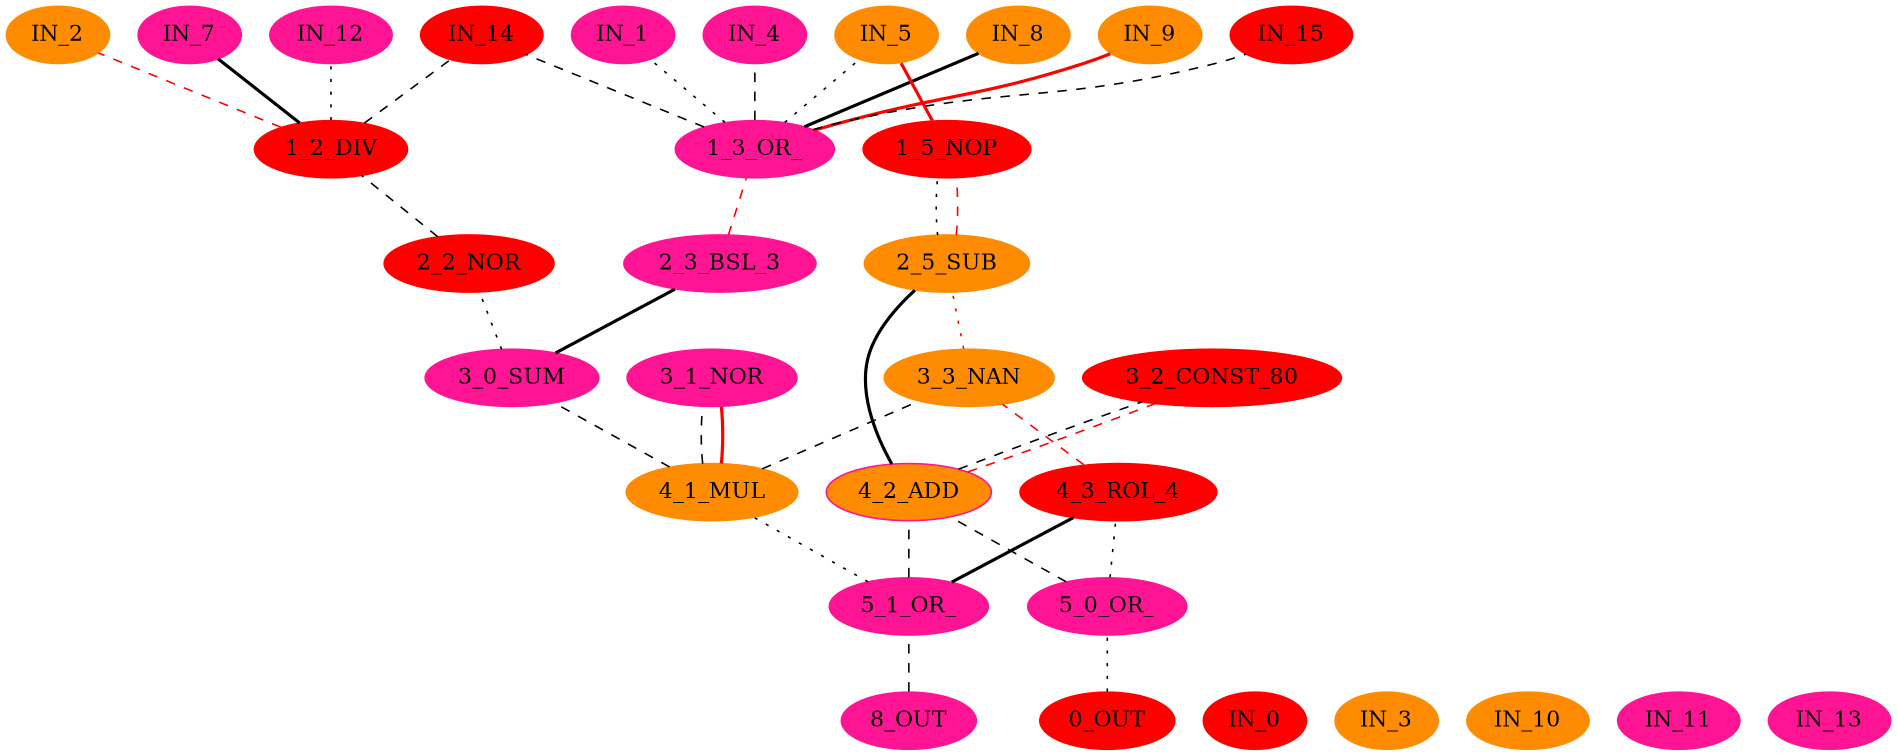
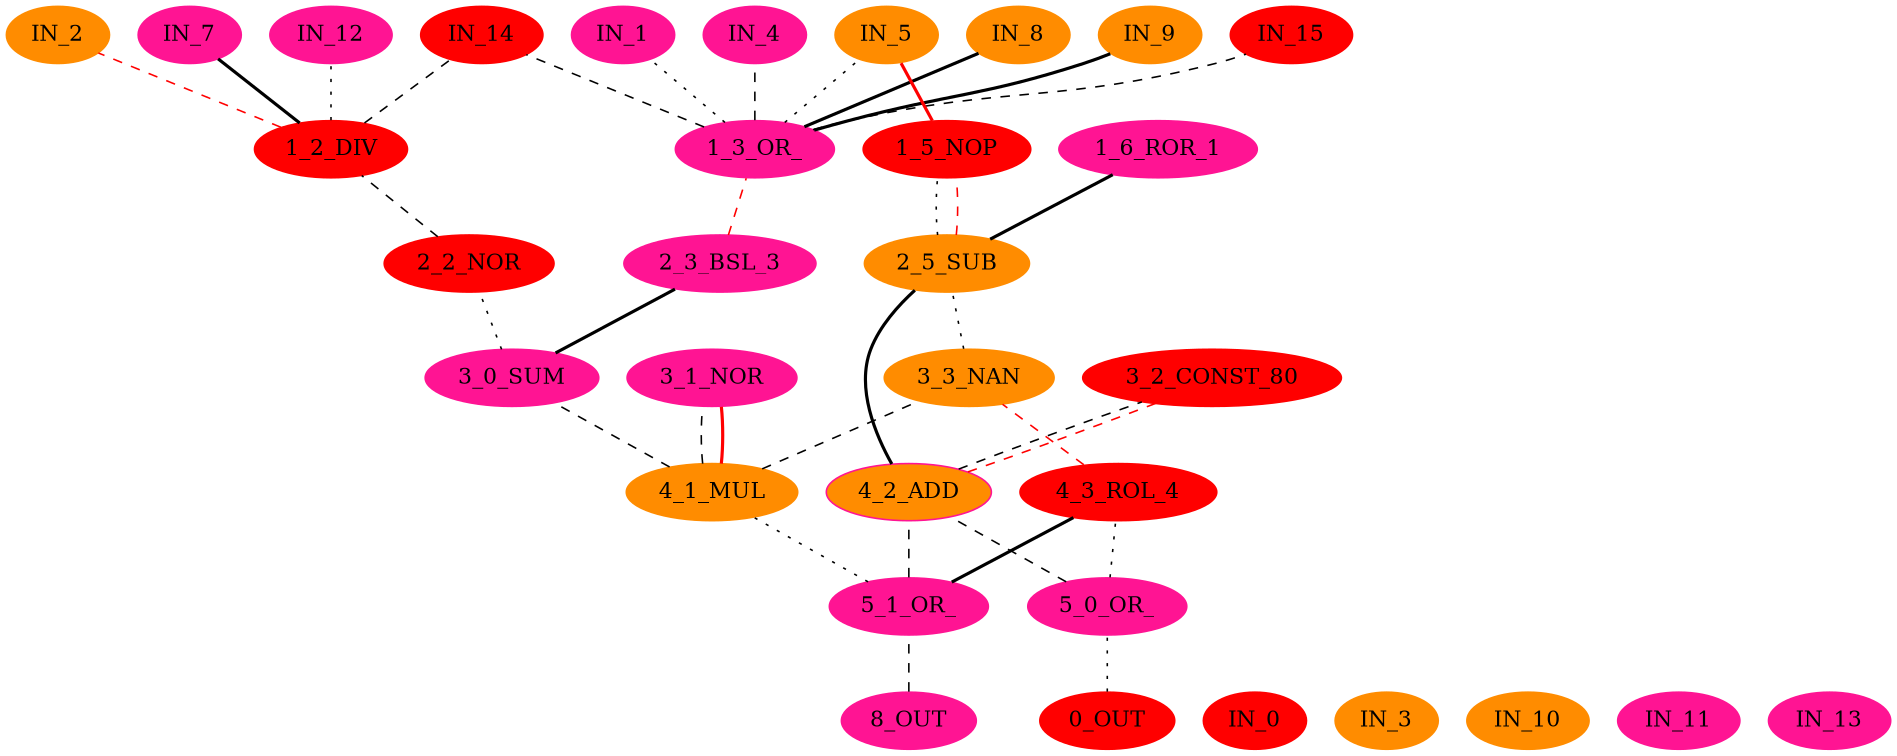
(1000, 87) -> (1000, 87)
none -> (1158, 149)
(958, 321) -> (958, 321)
